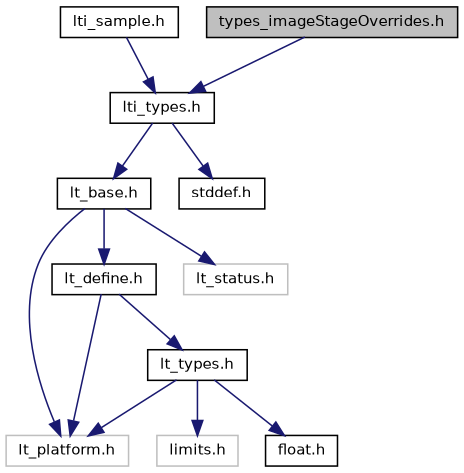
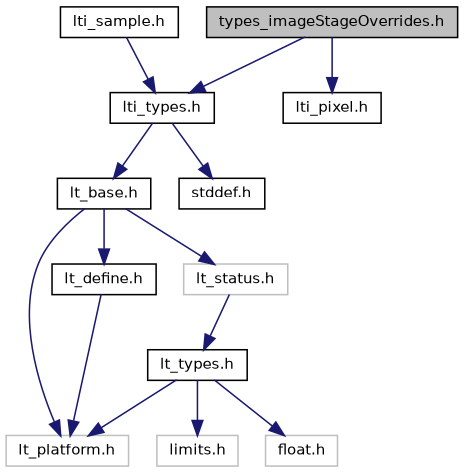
none -> (332, 108)
(145, 317) -> (220, 315)
(302, 451) -> (302, 451)
